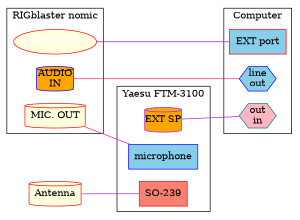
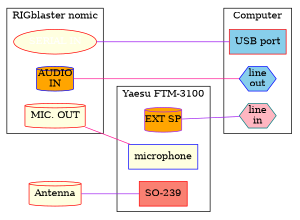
(258, 42) -> (258, 42)
(258, 116) -> (258, 116)
(163, 157) -> (163, 157)
